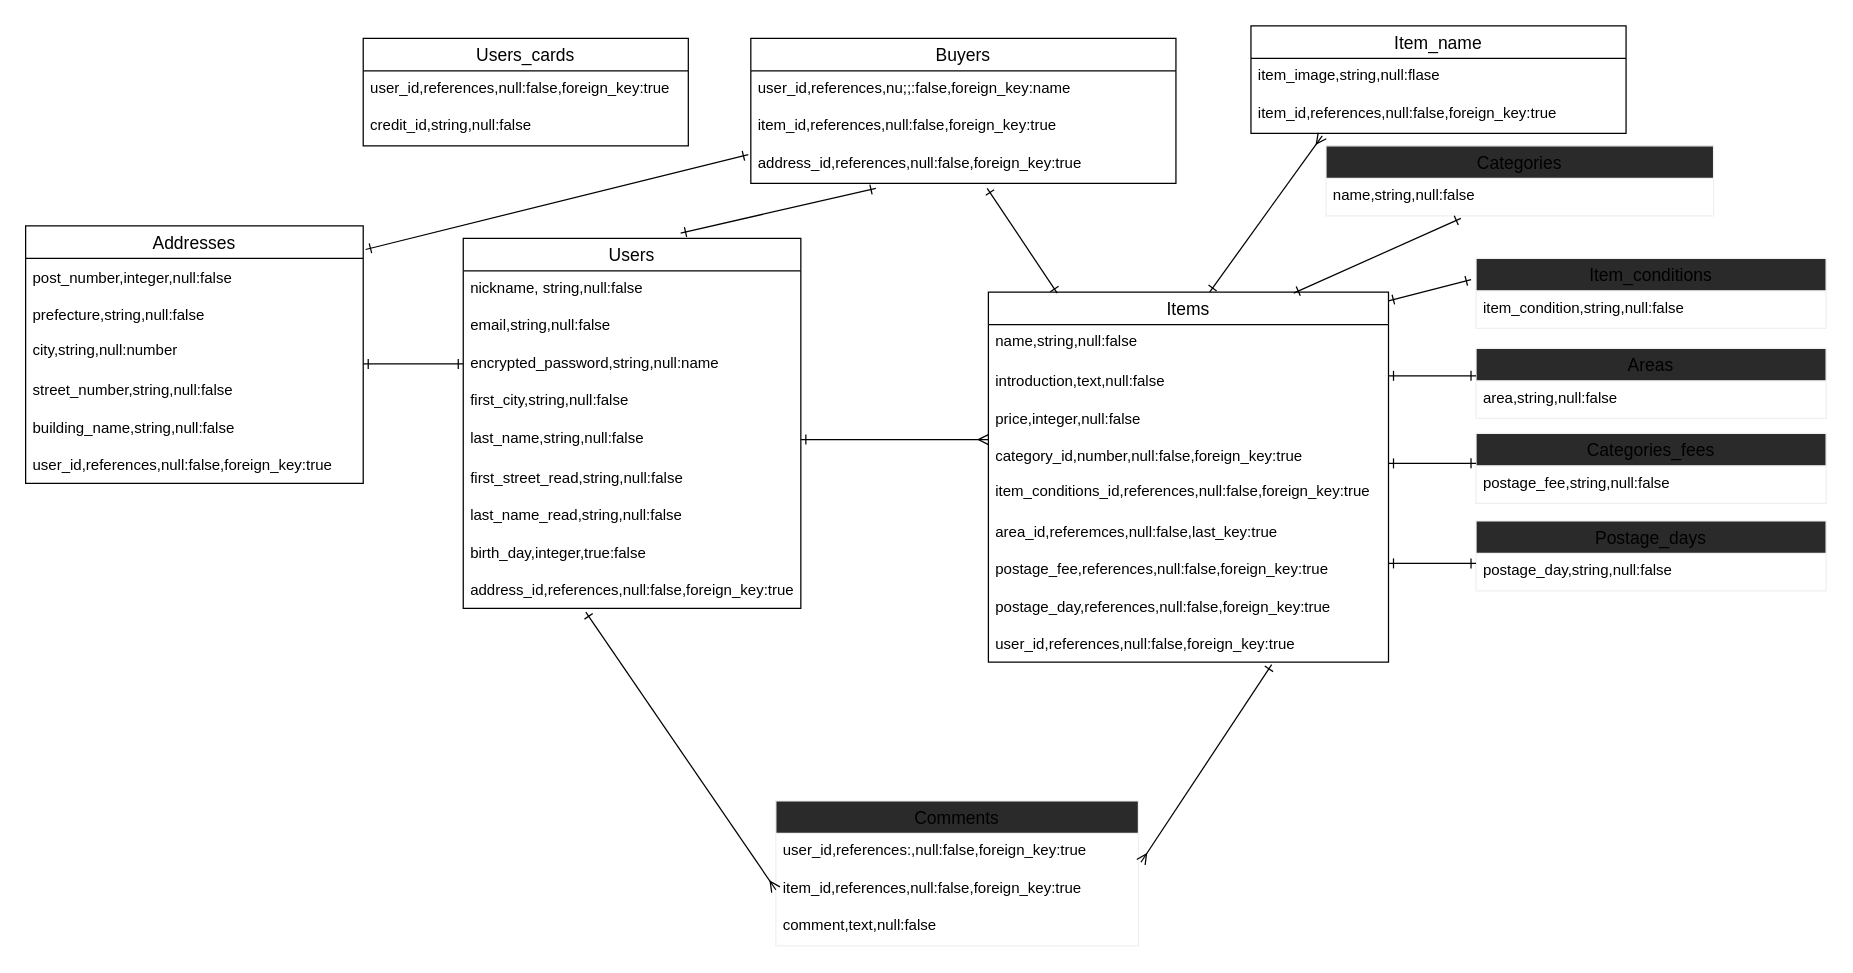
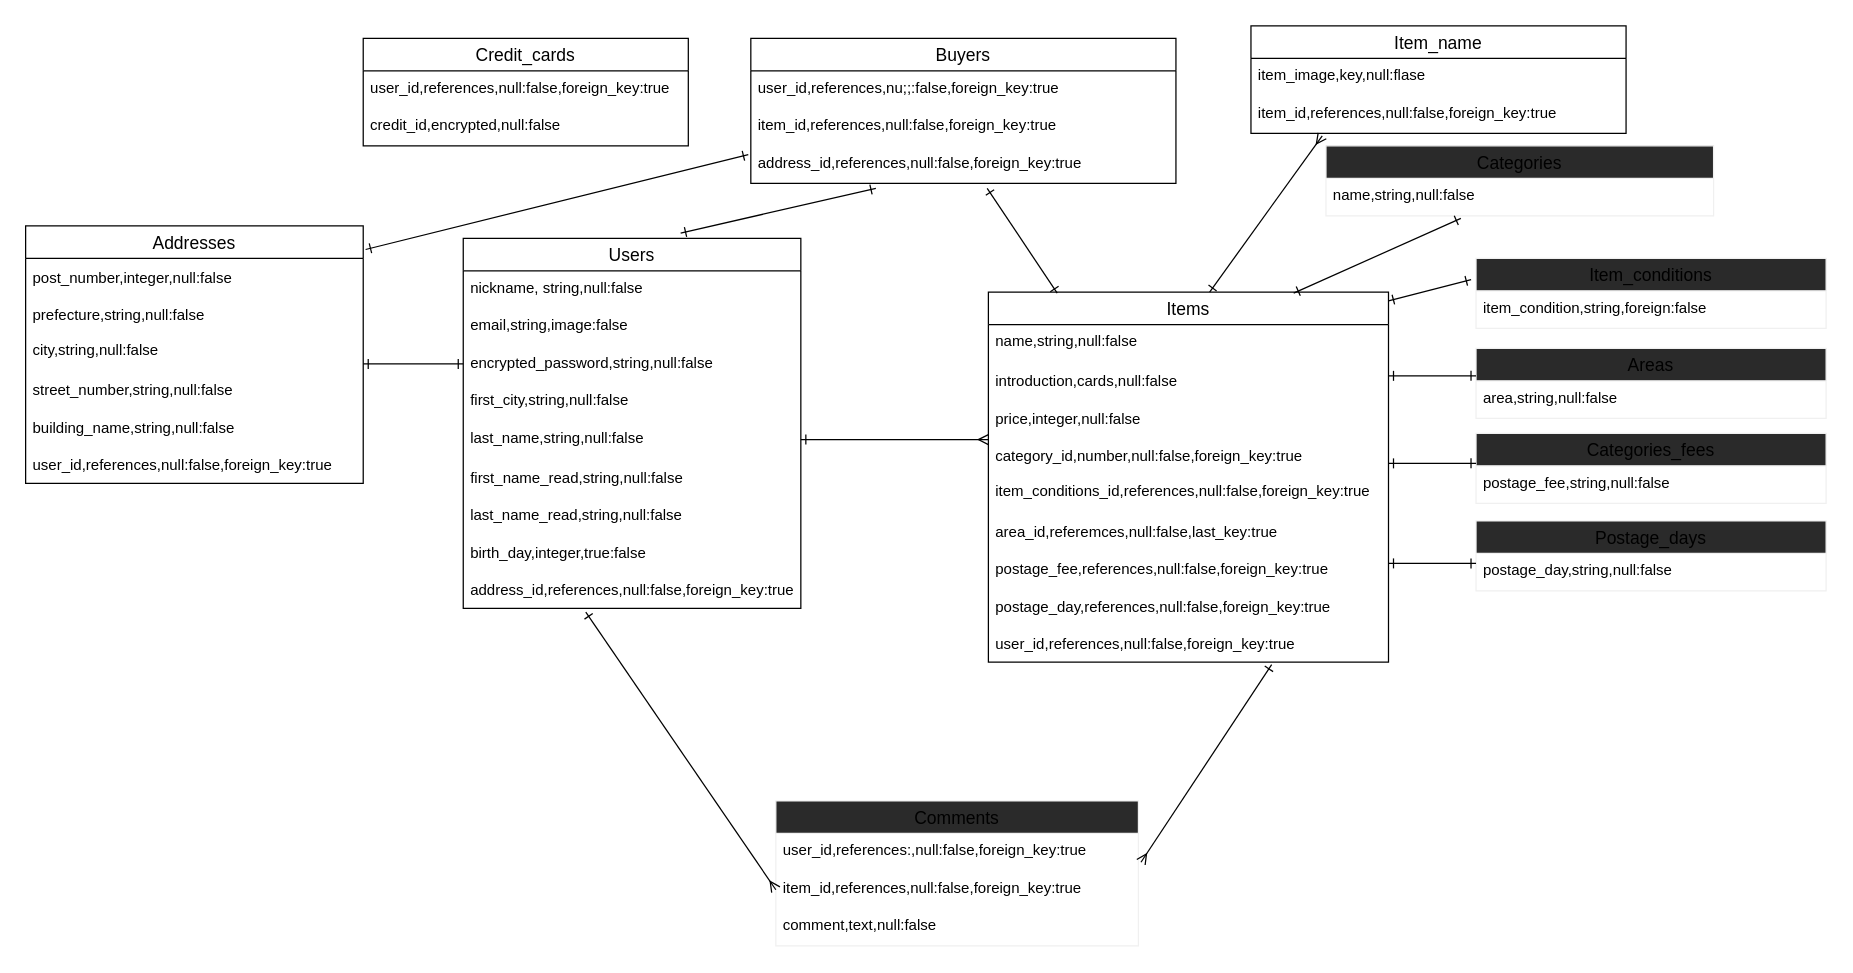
(525, 55) -> (525, 55)
(1358, 75) -> (1347, 75)
(931, 88) -> (931, 88)
(466, 125) -> (480, 125)
(1597, 308) -> (1612, 308)
(549, 325) -> (555, 325)
(115, 350) -> (109, 350)
(605, 363) -> (608, 363)
(1097, 381) -> (1101, 381)
(601, 478) -> (593, 478)
